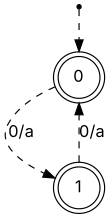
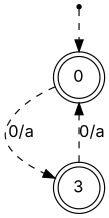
(79, 188) -> (79, 188)
